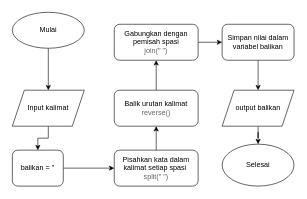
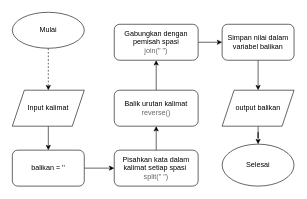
(48, 66) -> (48, 66)
(38, 168) -> (48, 168)
